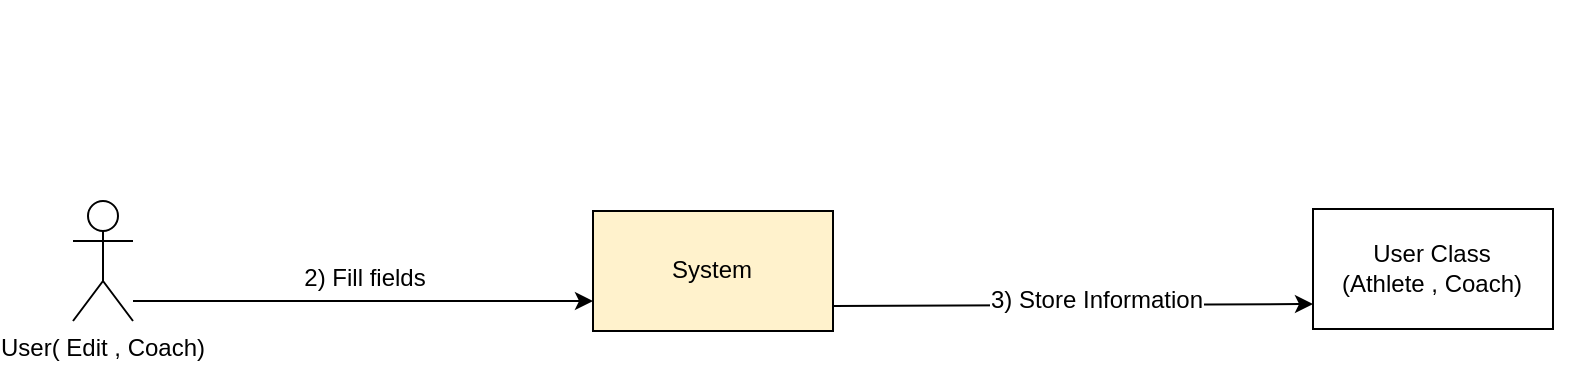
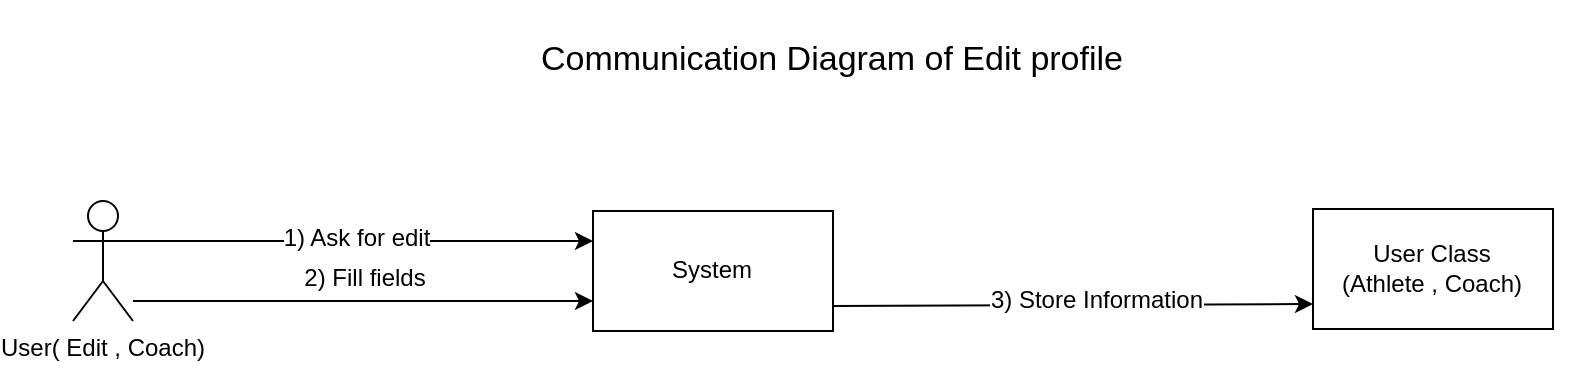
none -> (833, 61)
none -> (242, 241)
(713, 271) -> (713, 271)
